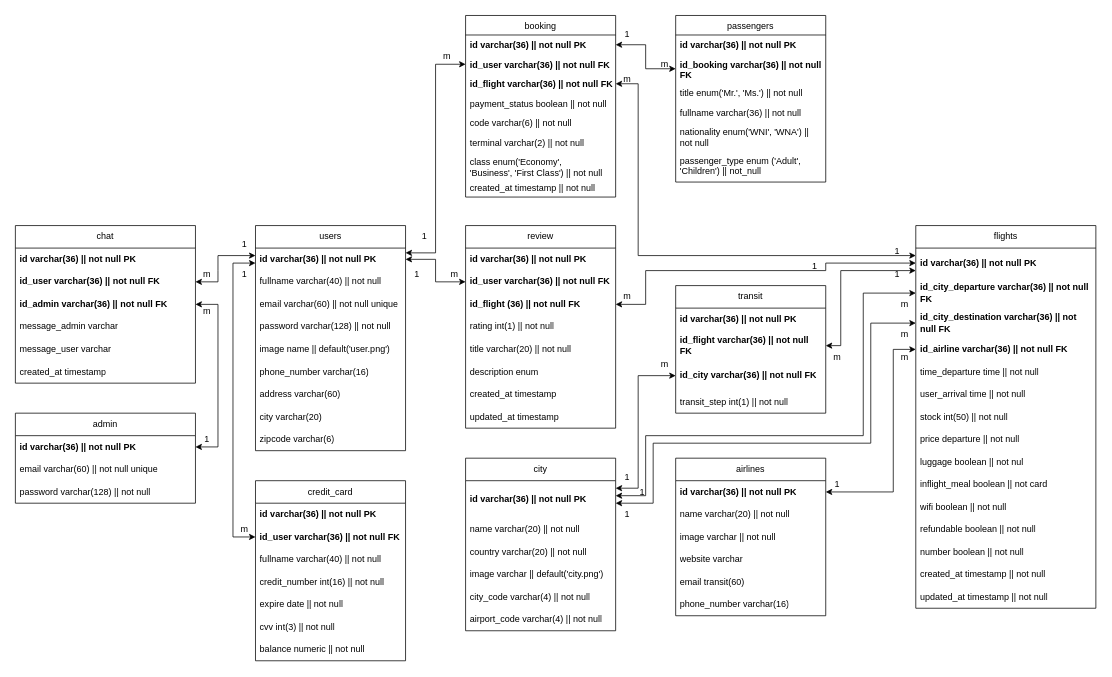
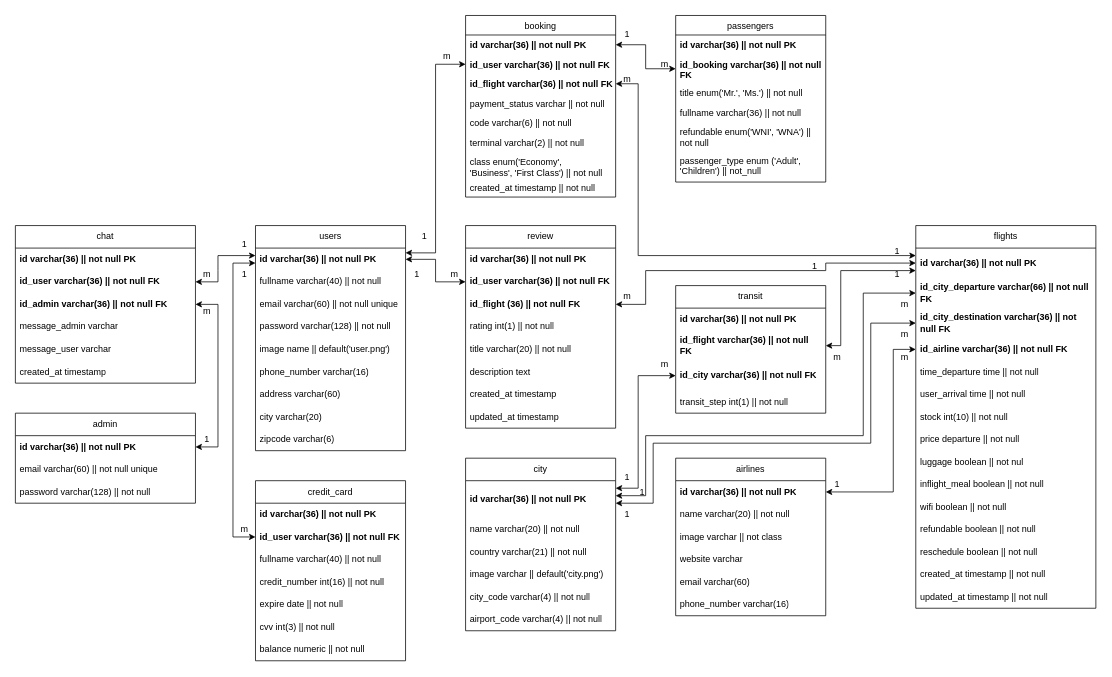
(545, 104) -> (546, 104)
(747, 132) -> (747, 132)
(1006, 293) -> (1006, 293)
(507, 372) -> (507, 372)
(972, 417) -> (972, 417)
(990, 484) -> (988, 484)
(732, 537) -> (736, 537)
(539, 552) -> (539, 552)
(975, 552) -> (984, 552)
(718, 582) -> (719, 582)
